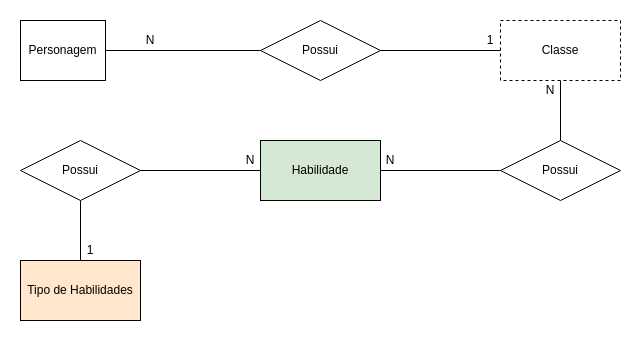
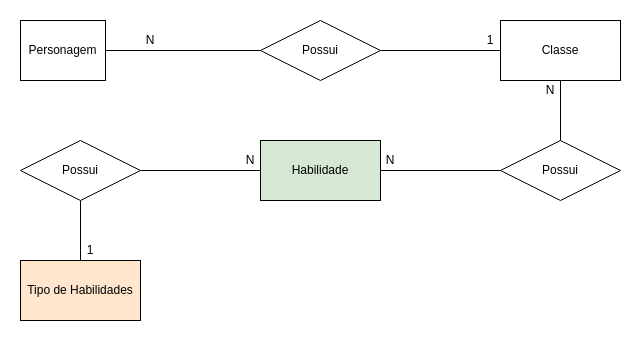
(561, 51) -> (561, 51)
